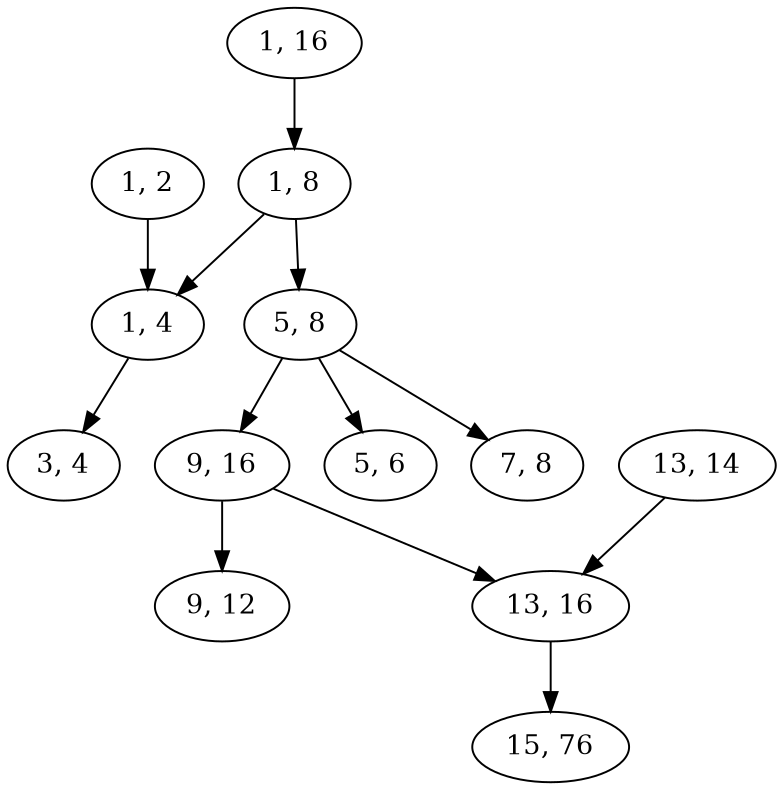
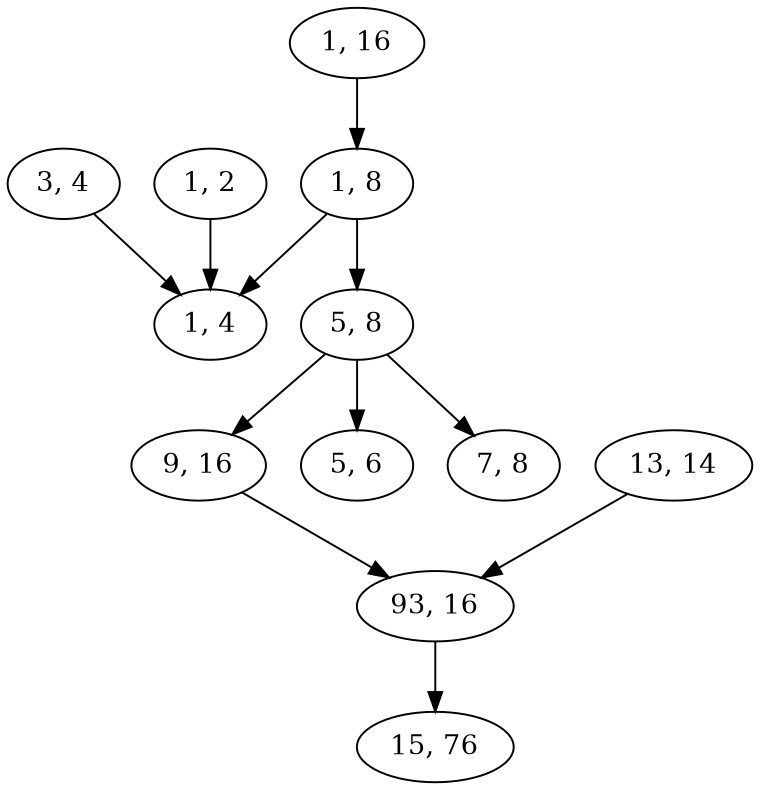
(111, 387) -> (130, 248)
(222, 606) -> none
(551, 606) -> (435, 606)
